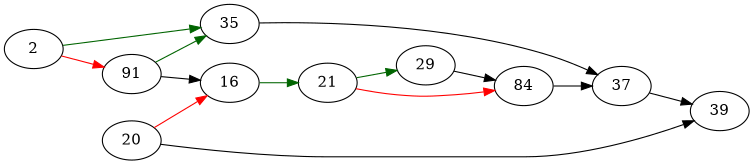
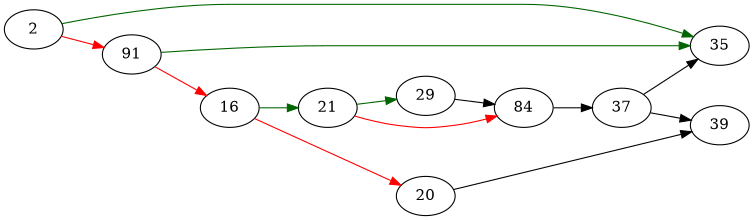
(426, 31) -> (666, 80)
(175, 78) -> (176, 78)
(176, 115) -> (323, 150)
